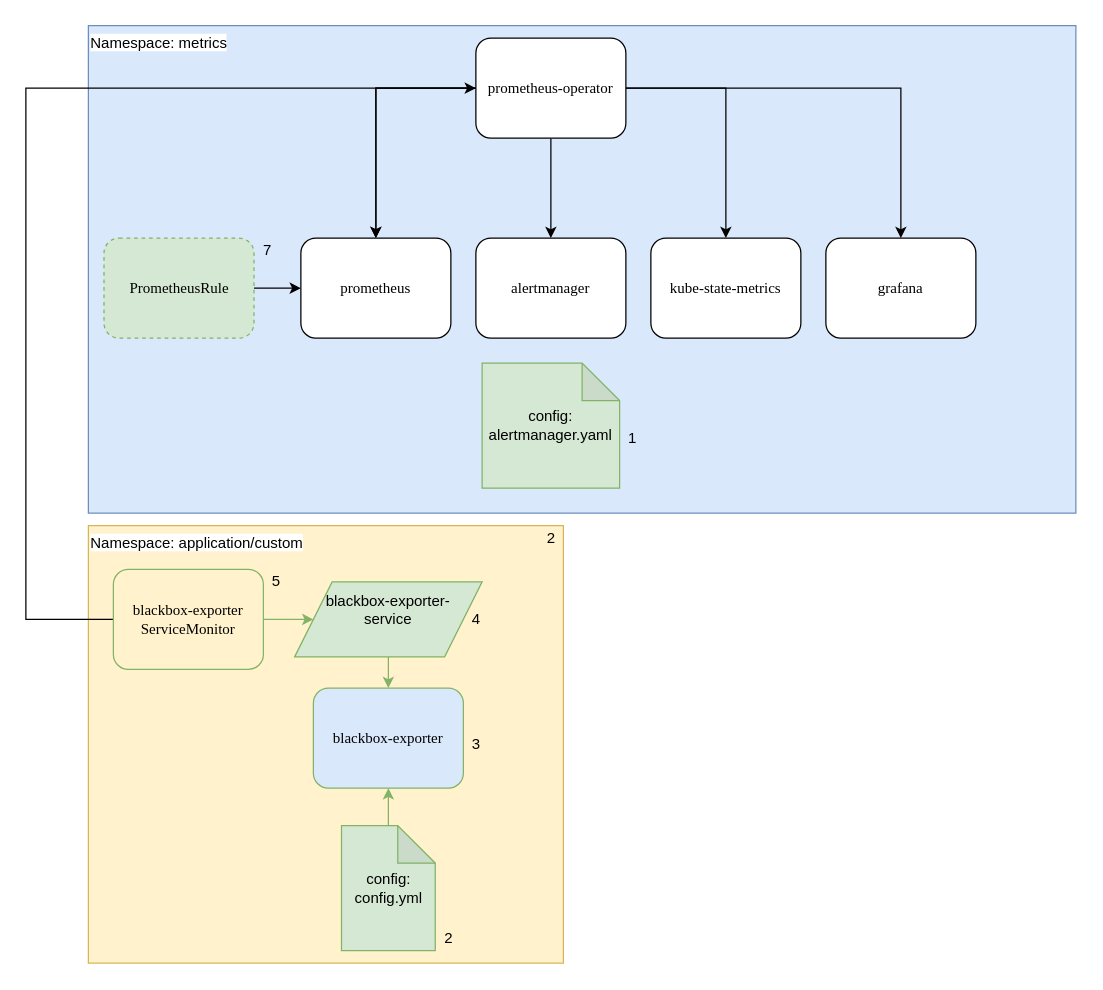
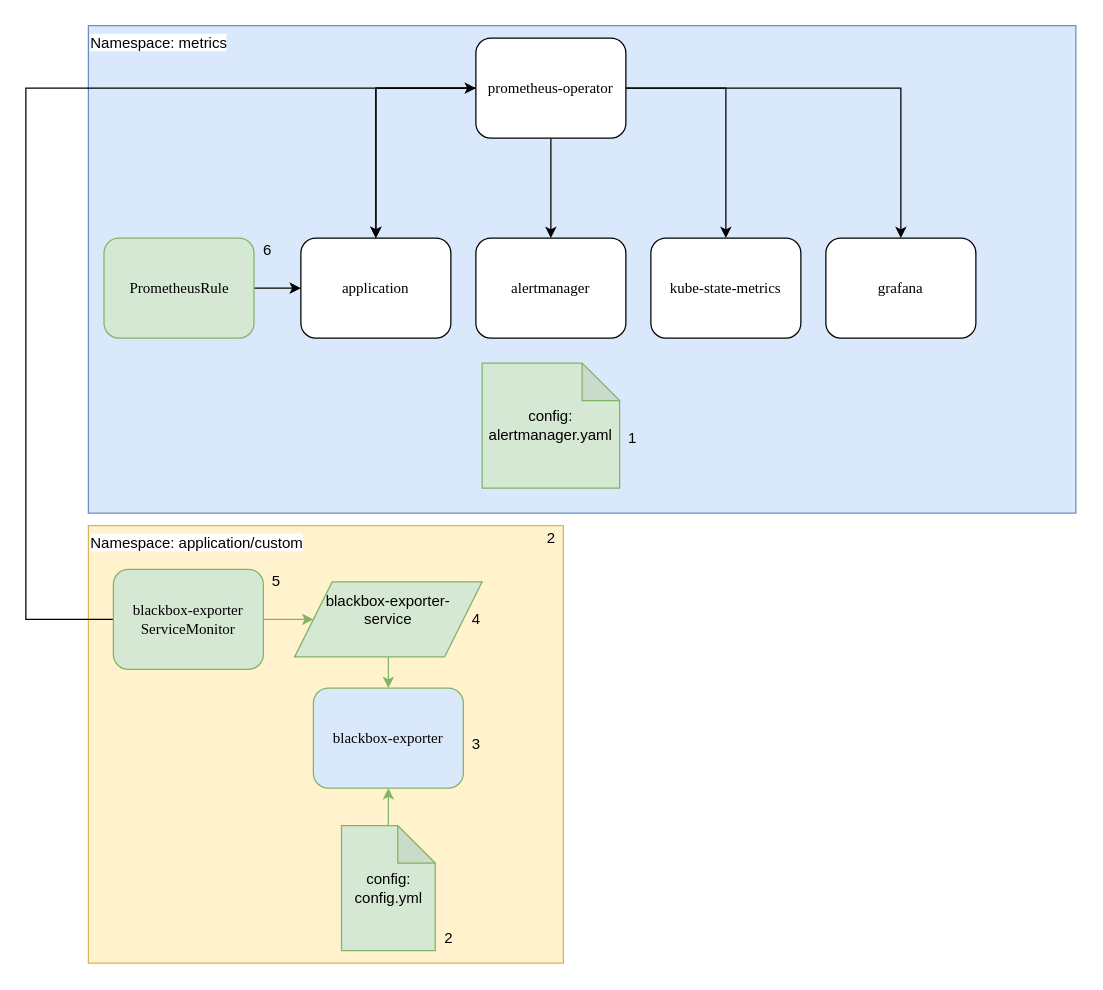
(268, 251) -> (268, 251)
(179, 288) -> (179, 288)
(376, 288) -> (376, 288)
(188, 619) -> (188, 619)
